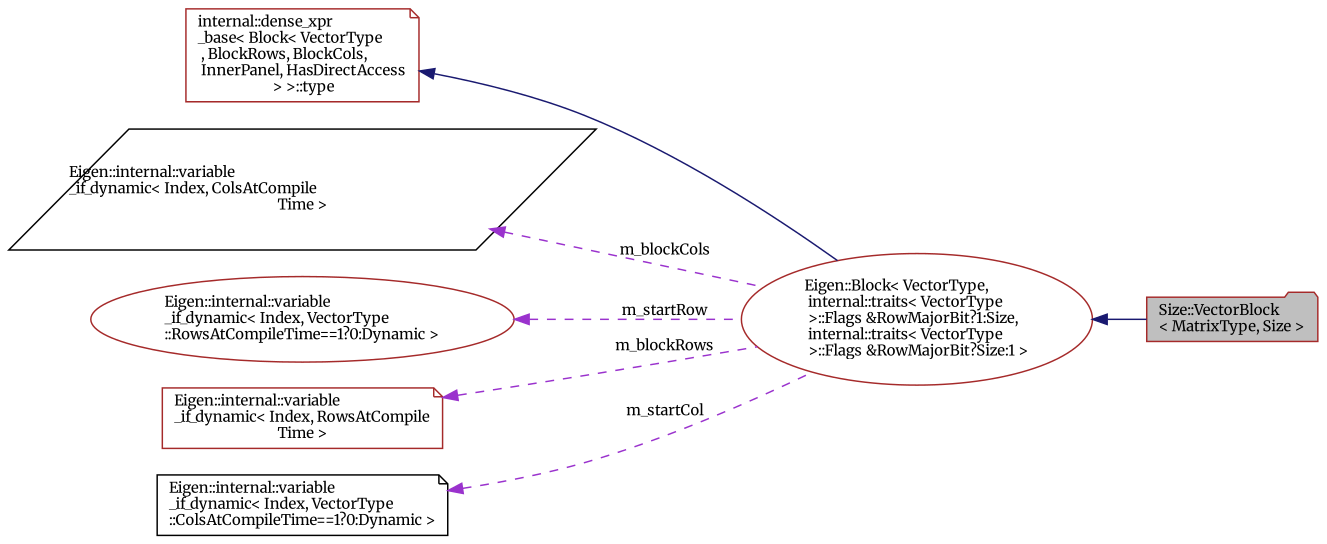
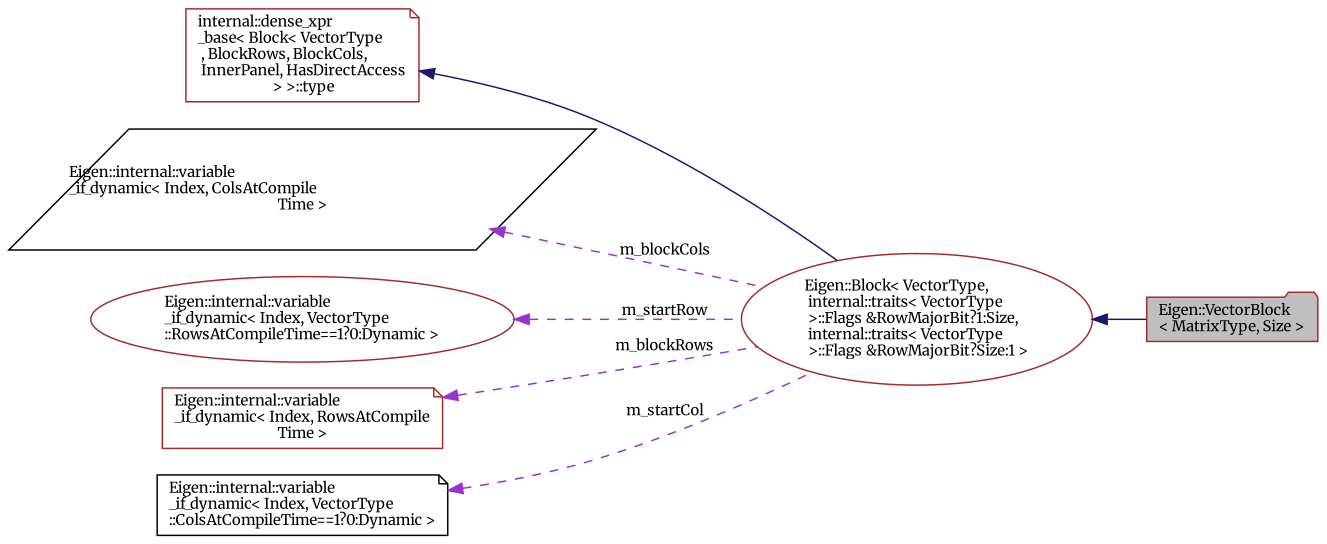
(1232, 319) -> (1232, 319)
